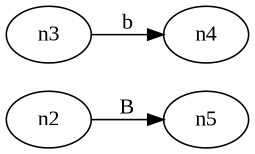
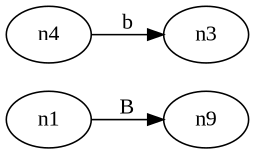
(119, 35) -> (119, 35)
(49, 120) -> (49, 120)
(206, 120) -> (206, 120)
